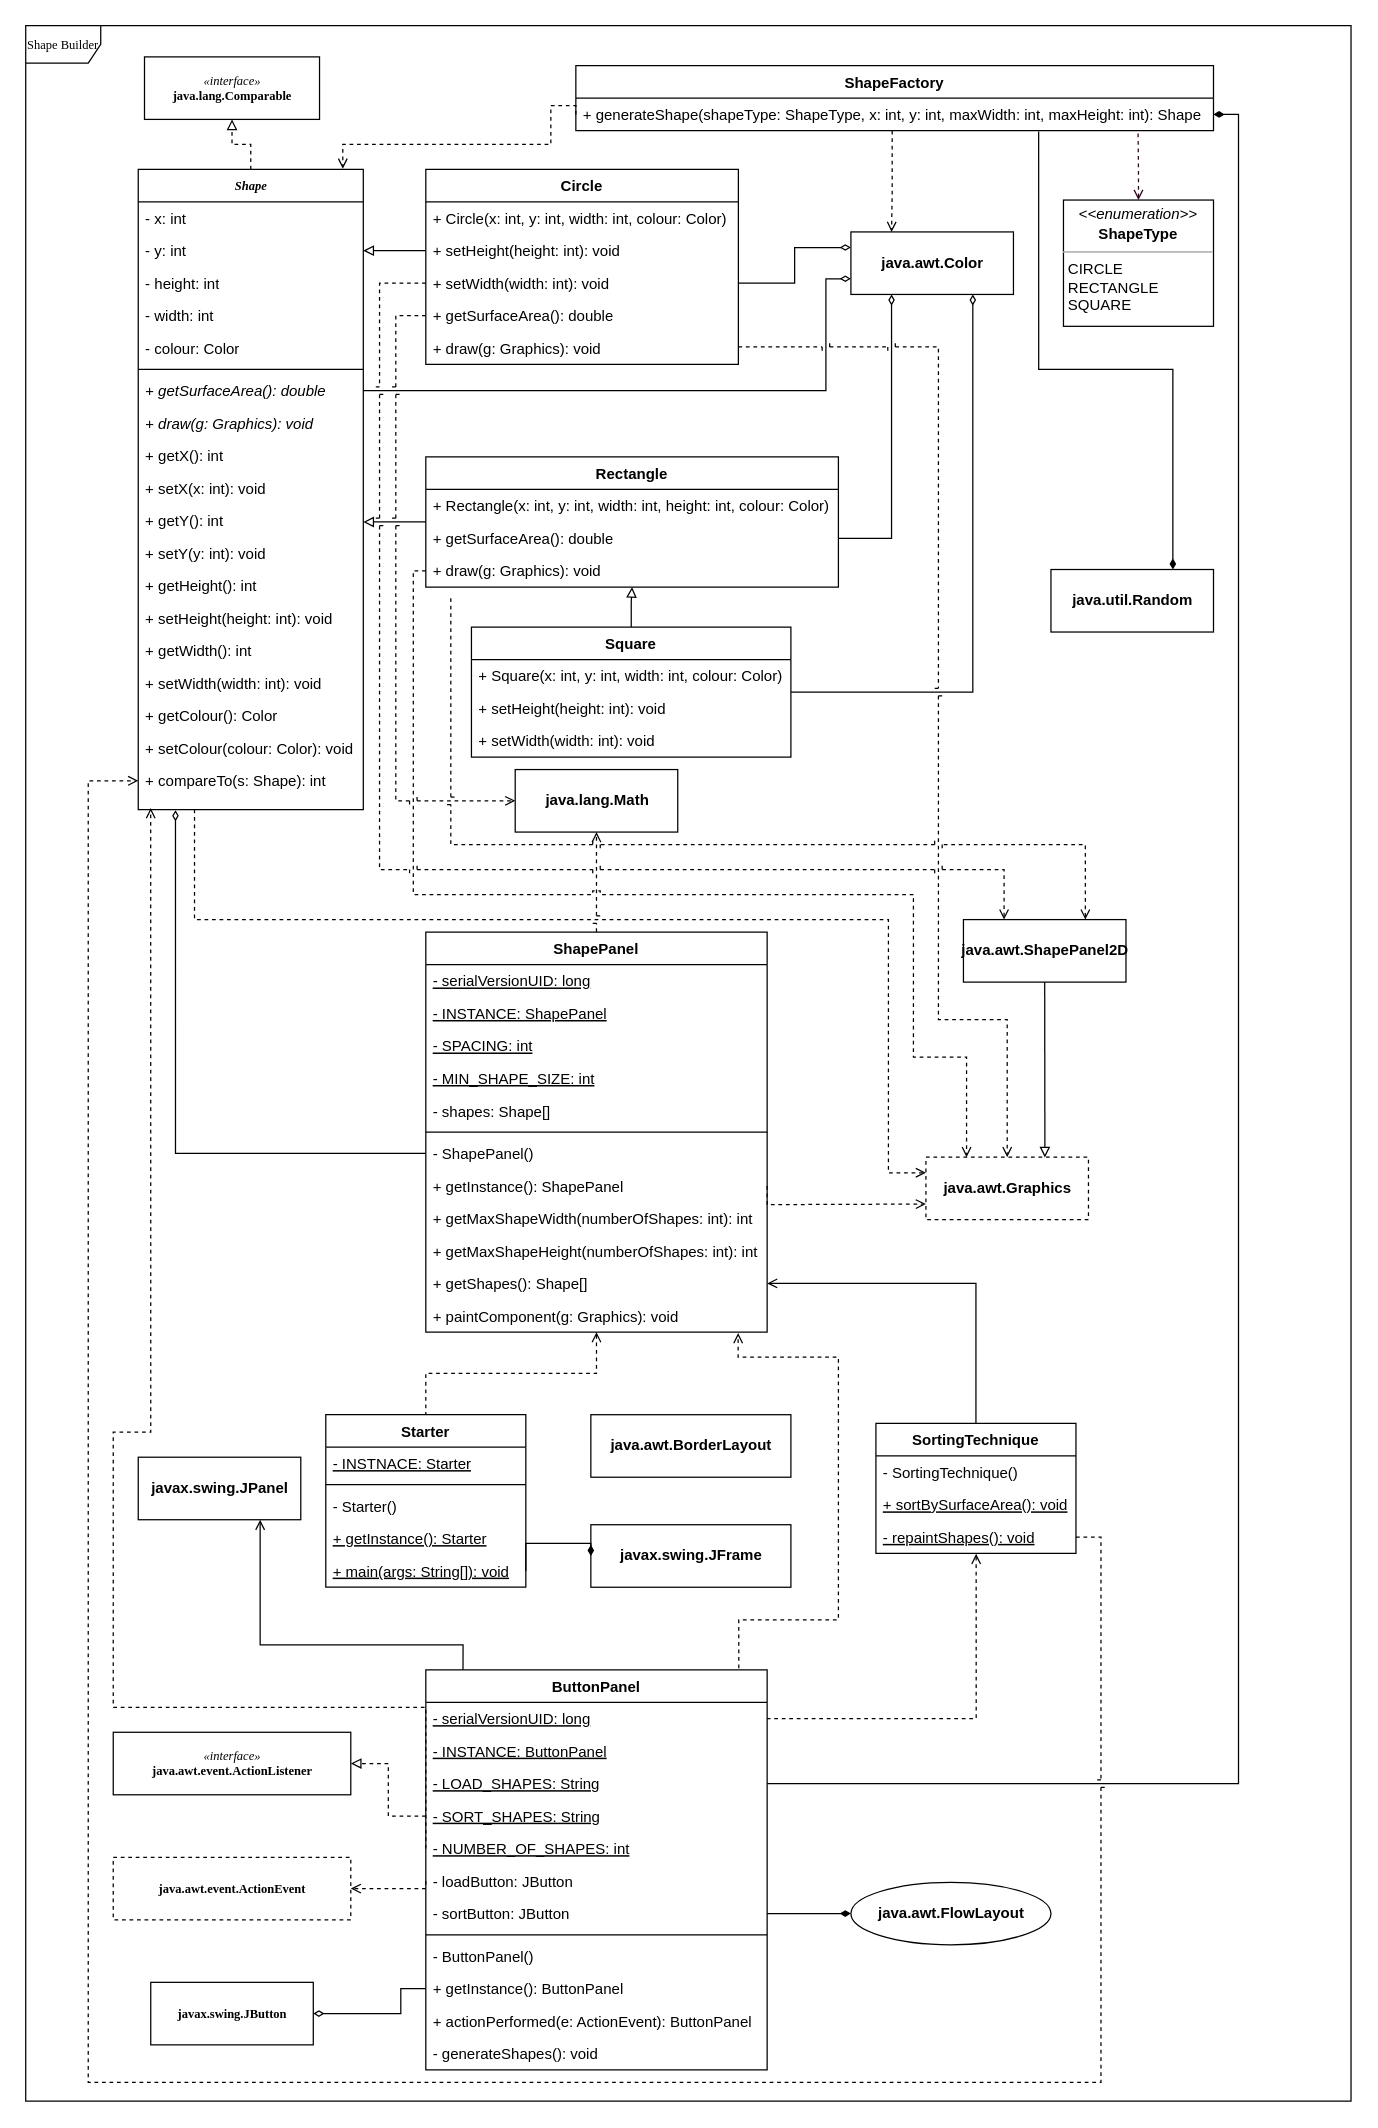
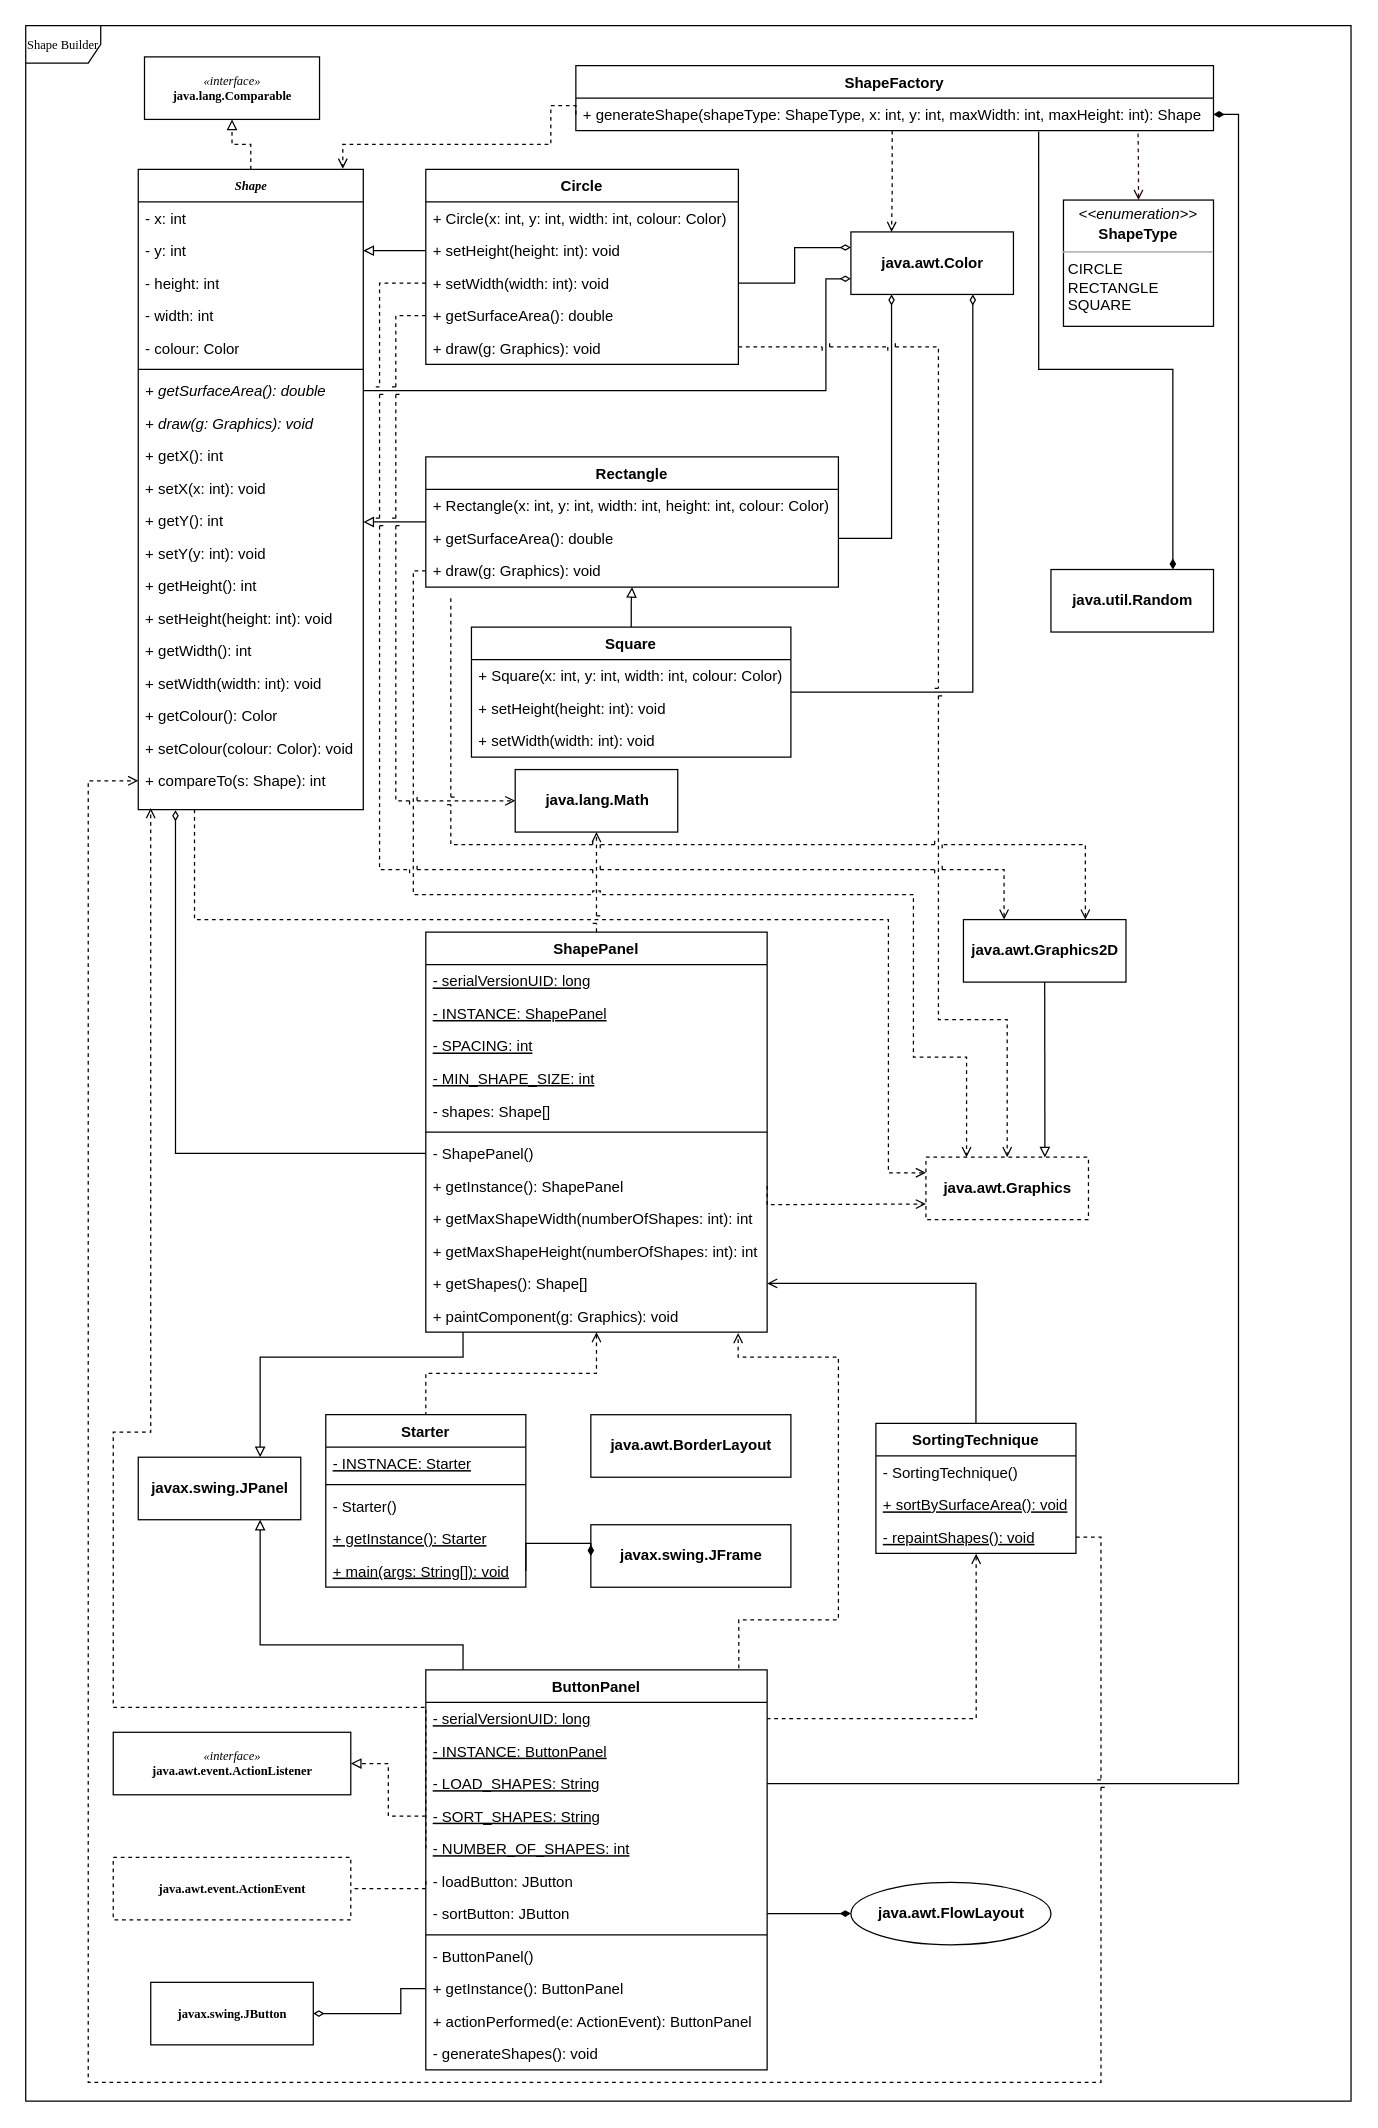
(1045, 951) -> (1045, 951)
none -> (328, 1357)
(260, 1527) -> (260, 1531)
(356, 1888) -> (355, 1888)
